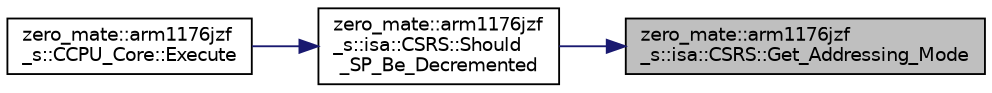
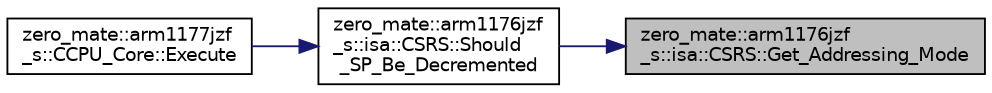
(130, 46) -> (130, 46)
